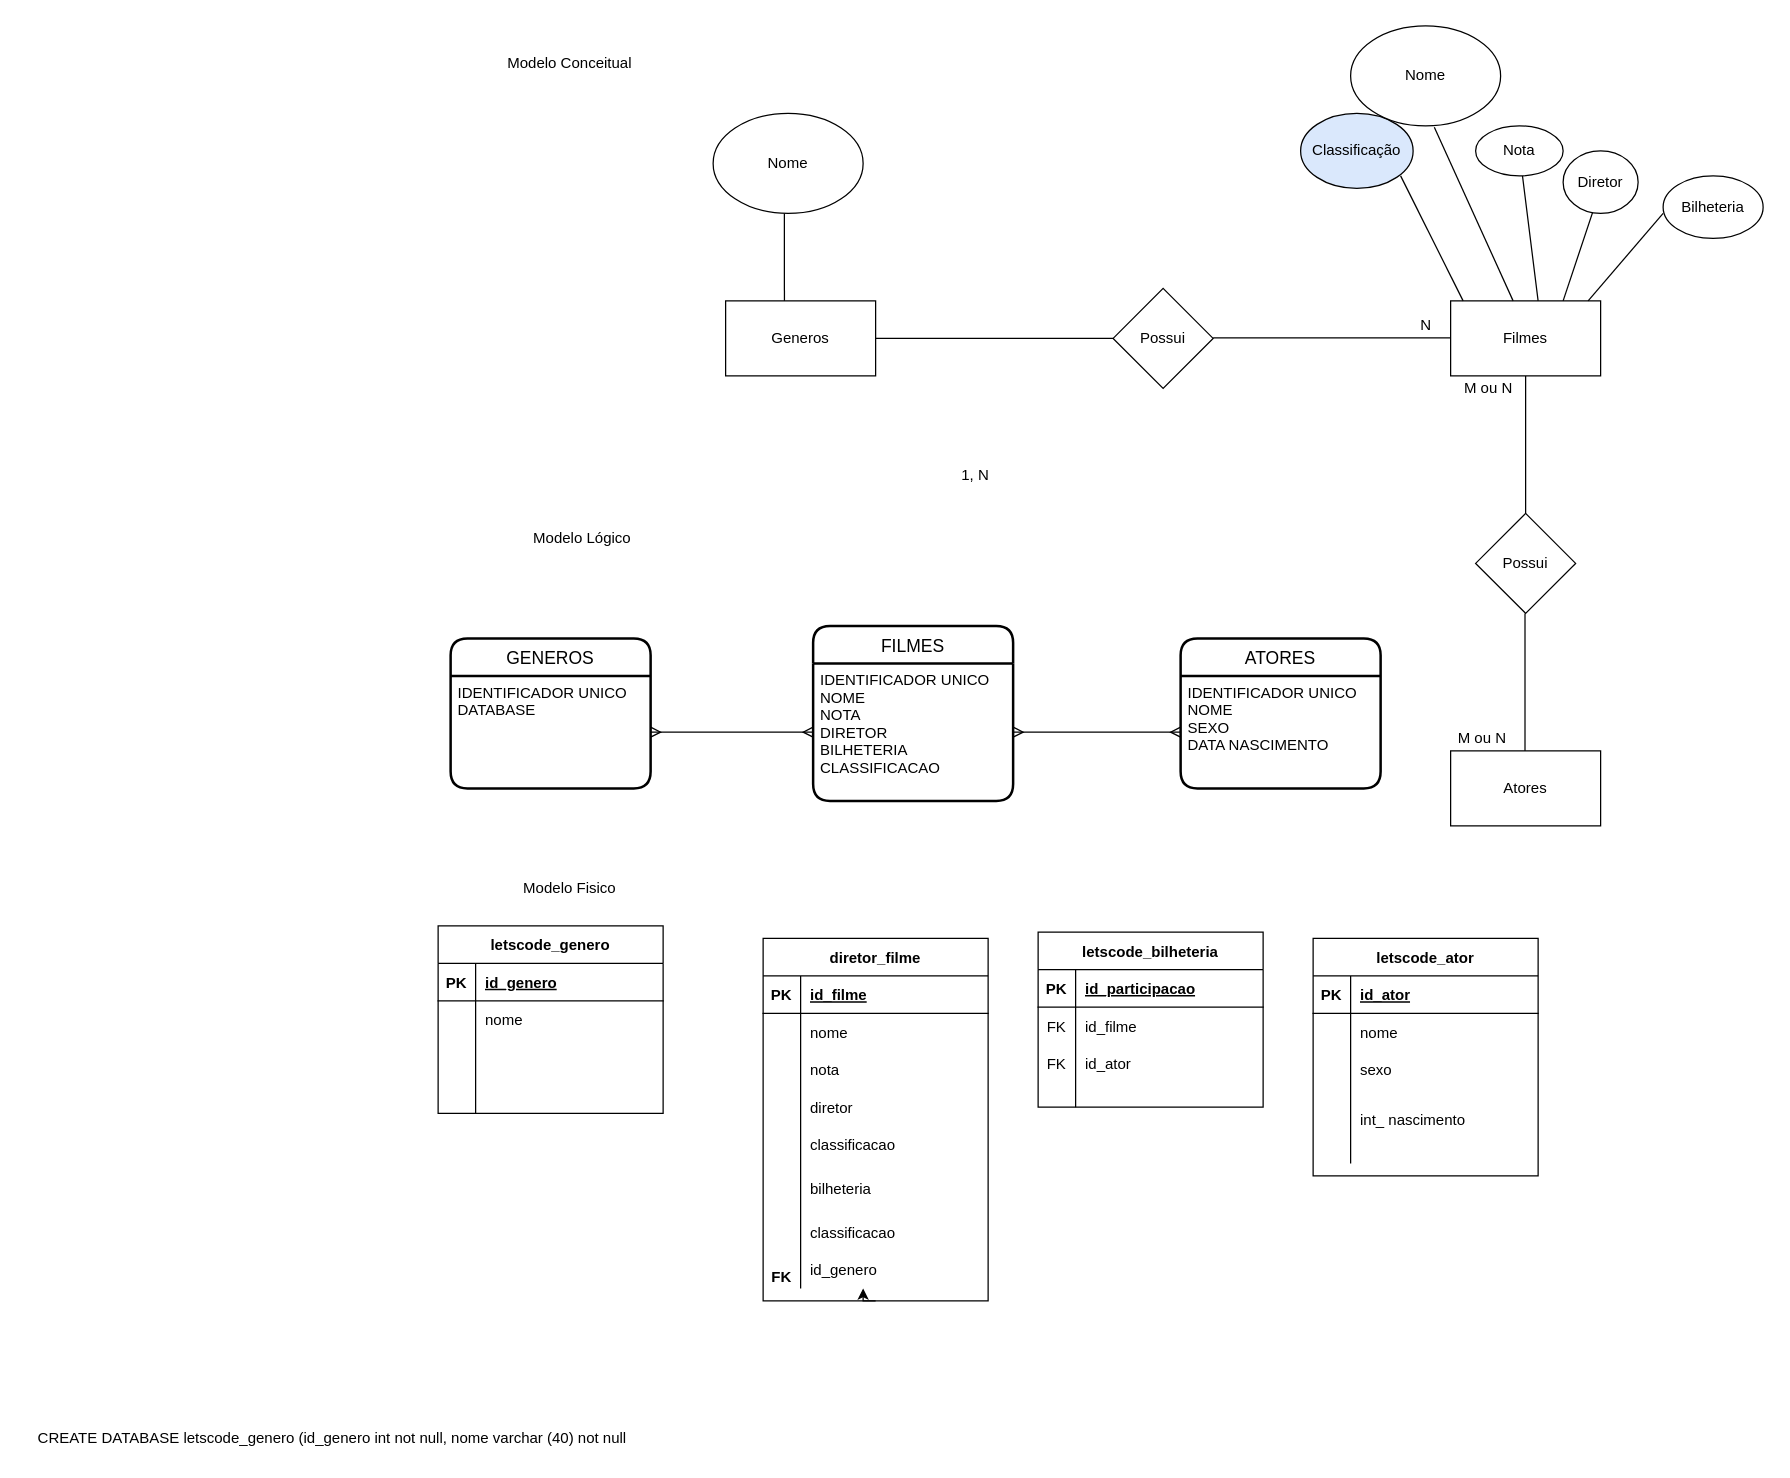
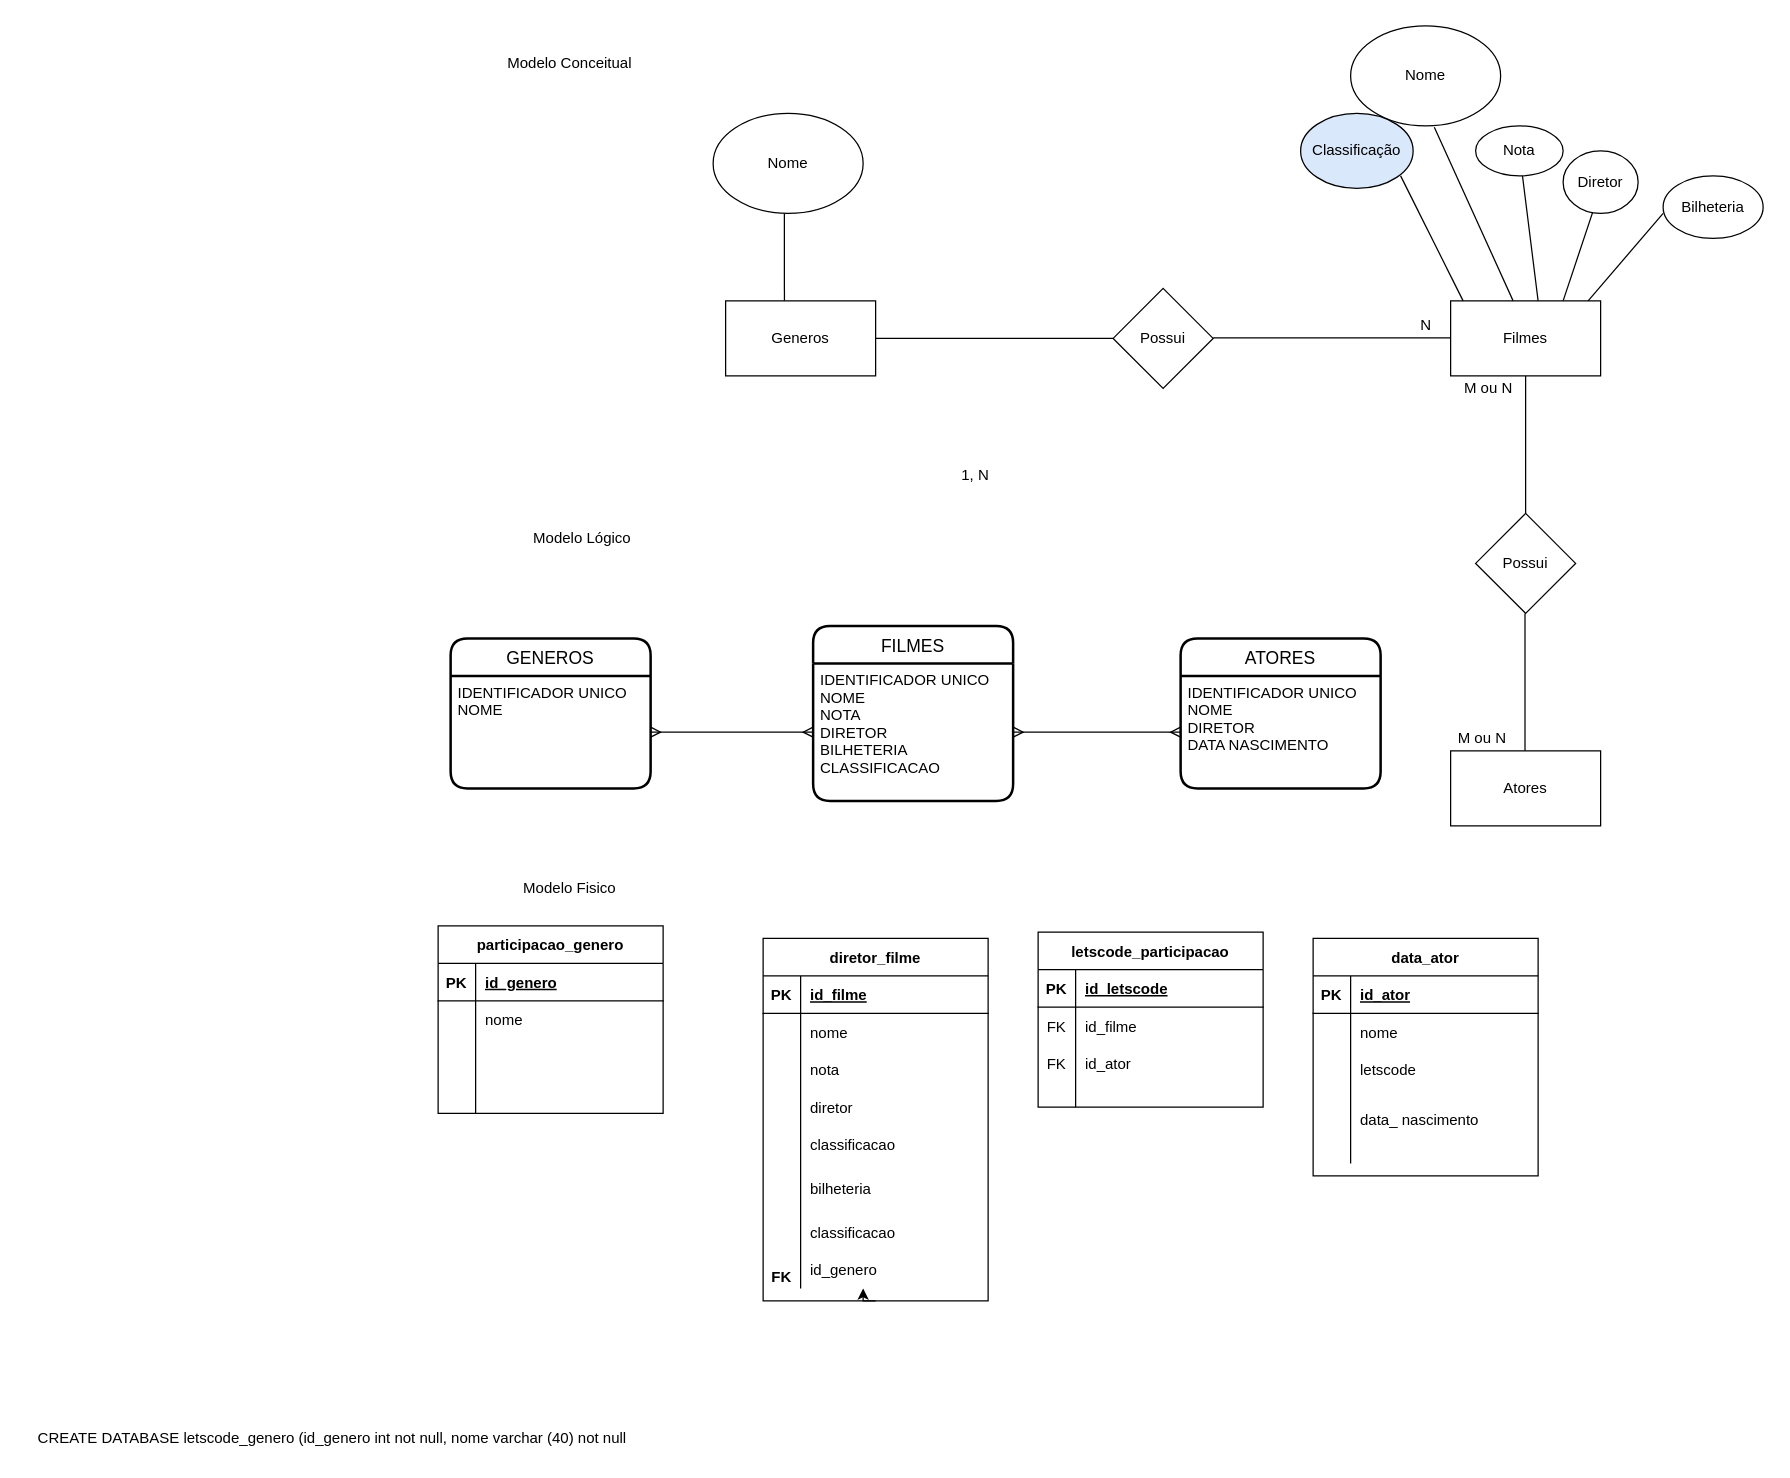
(535, 693) -> (535, 693)
(1265, 693) -> (1265, 693)
(550, 945) -> (550, 945)
(1150, 951) -> (1150, 951)
(1425, 958) -> (1425, 958)
(1142, 989) -> (1127, 989)
(1377, 1070) -> (1392, 1070)
(1417, 1120) -> (1423, 1120)
